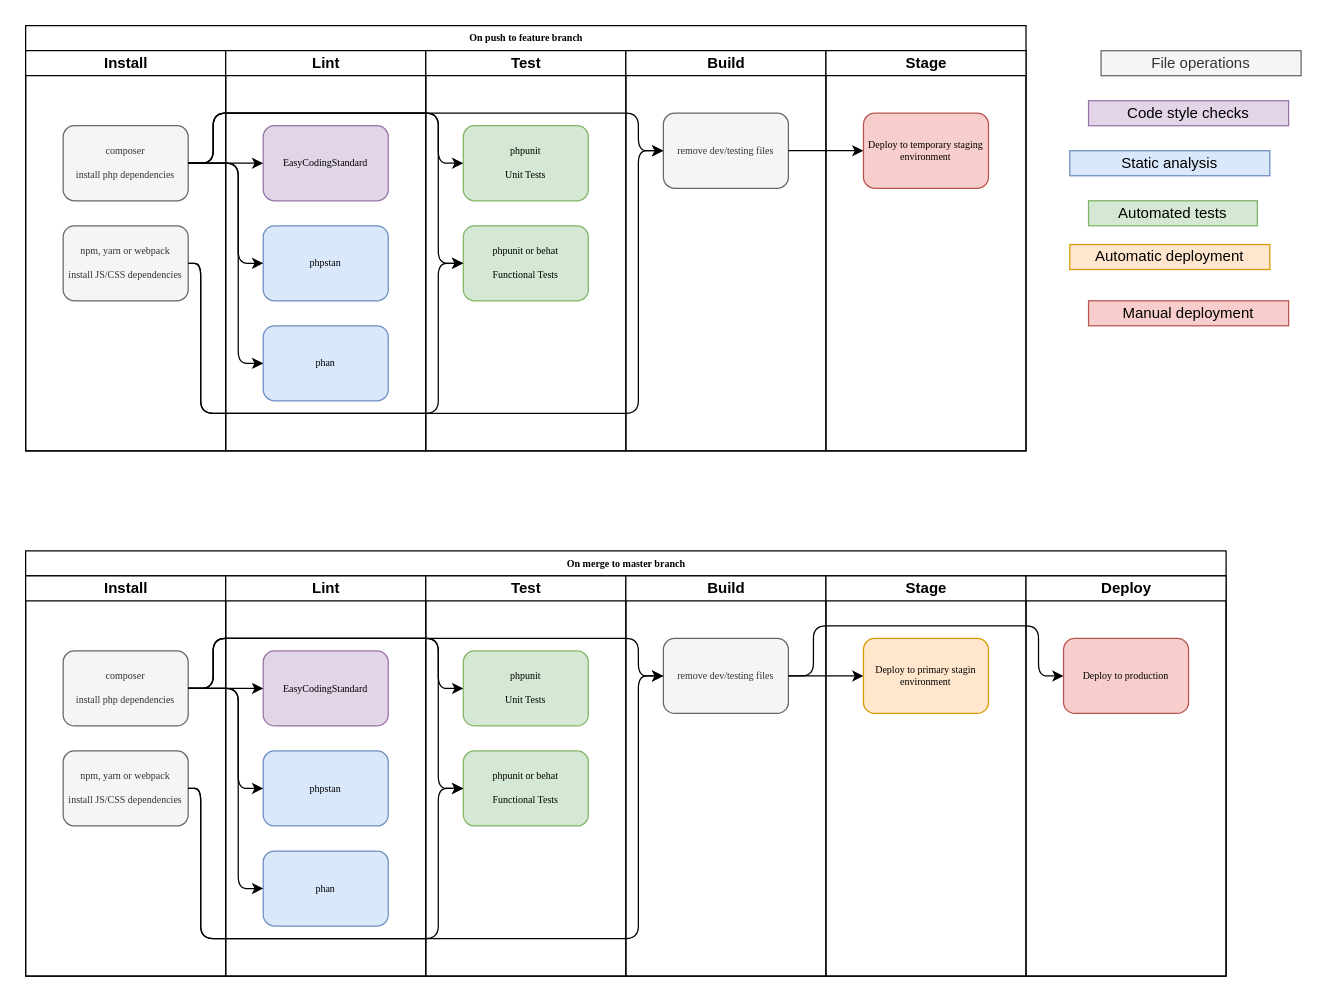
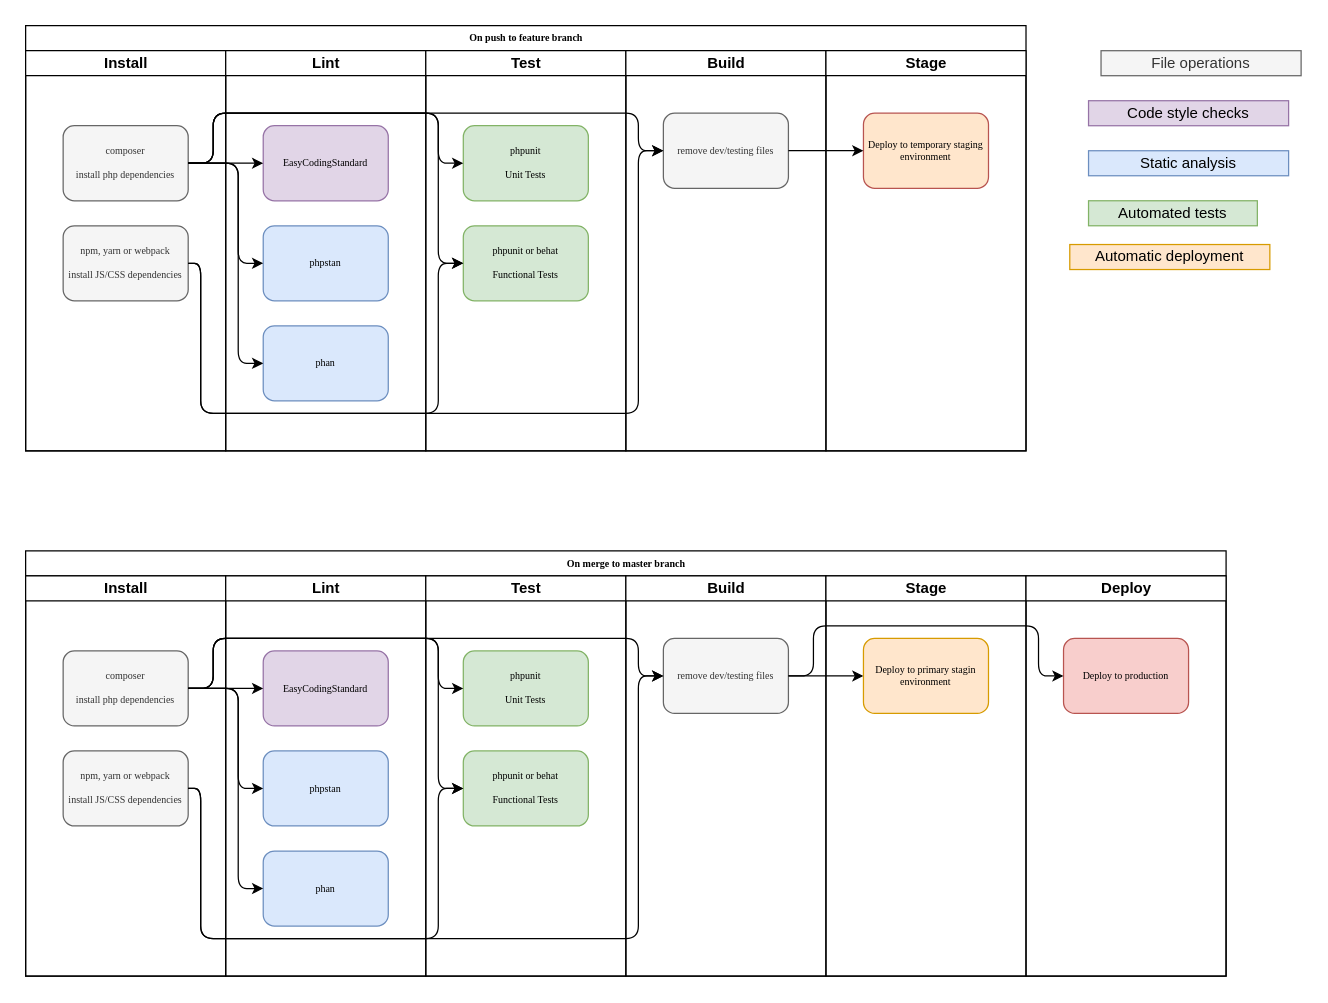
(926, 151) -> (926, 151)
(1169, 163) -> (1188, 163)
(1188, 313) -> none
